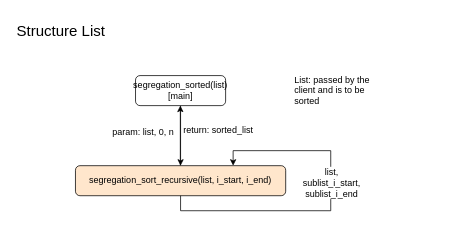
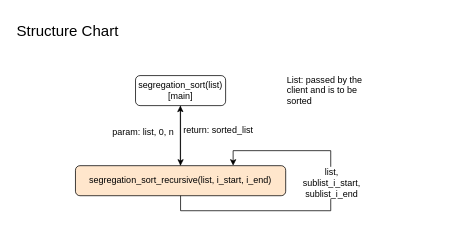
(72, 30) -> (78, 30)
(180, 90) -> (180, 90)
(334, 90) -> (327, 90)
